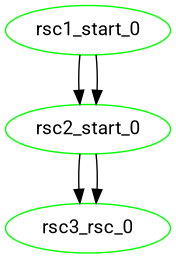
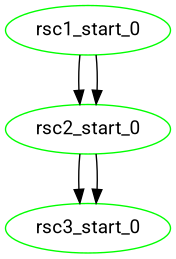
(88, 228) -> (88, 228)
